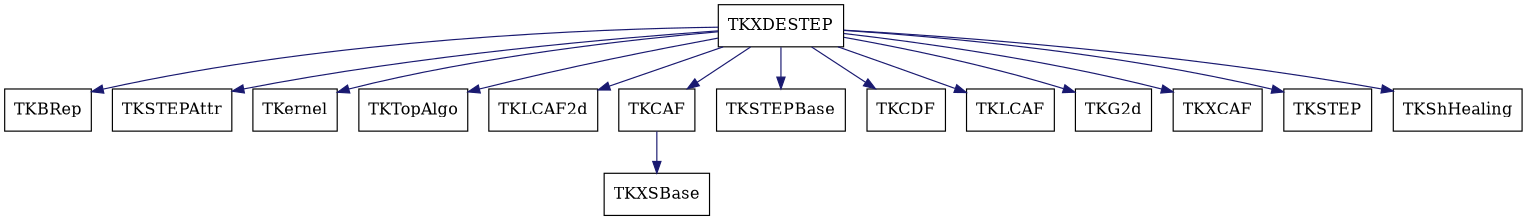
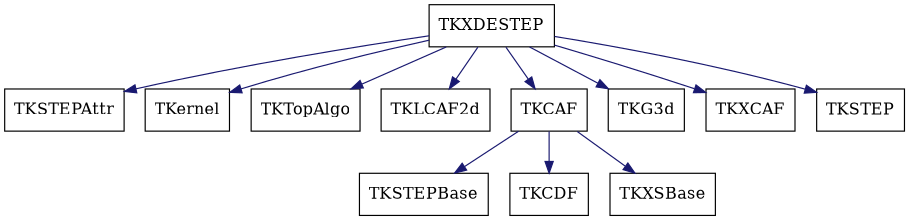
(781, 62) -> (492, 149)
(839, 65) -> (549, 146)
(48, 110) -> none
(1010, 110) -> none
(1113, 110) -> (646, 110)
(1458, 110) -> none
